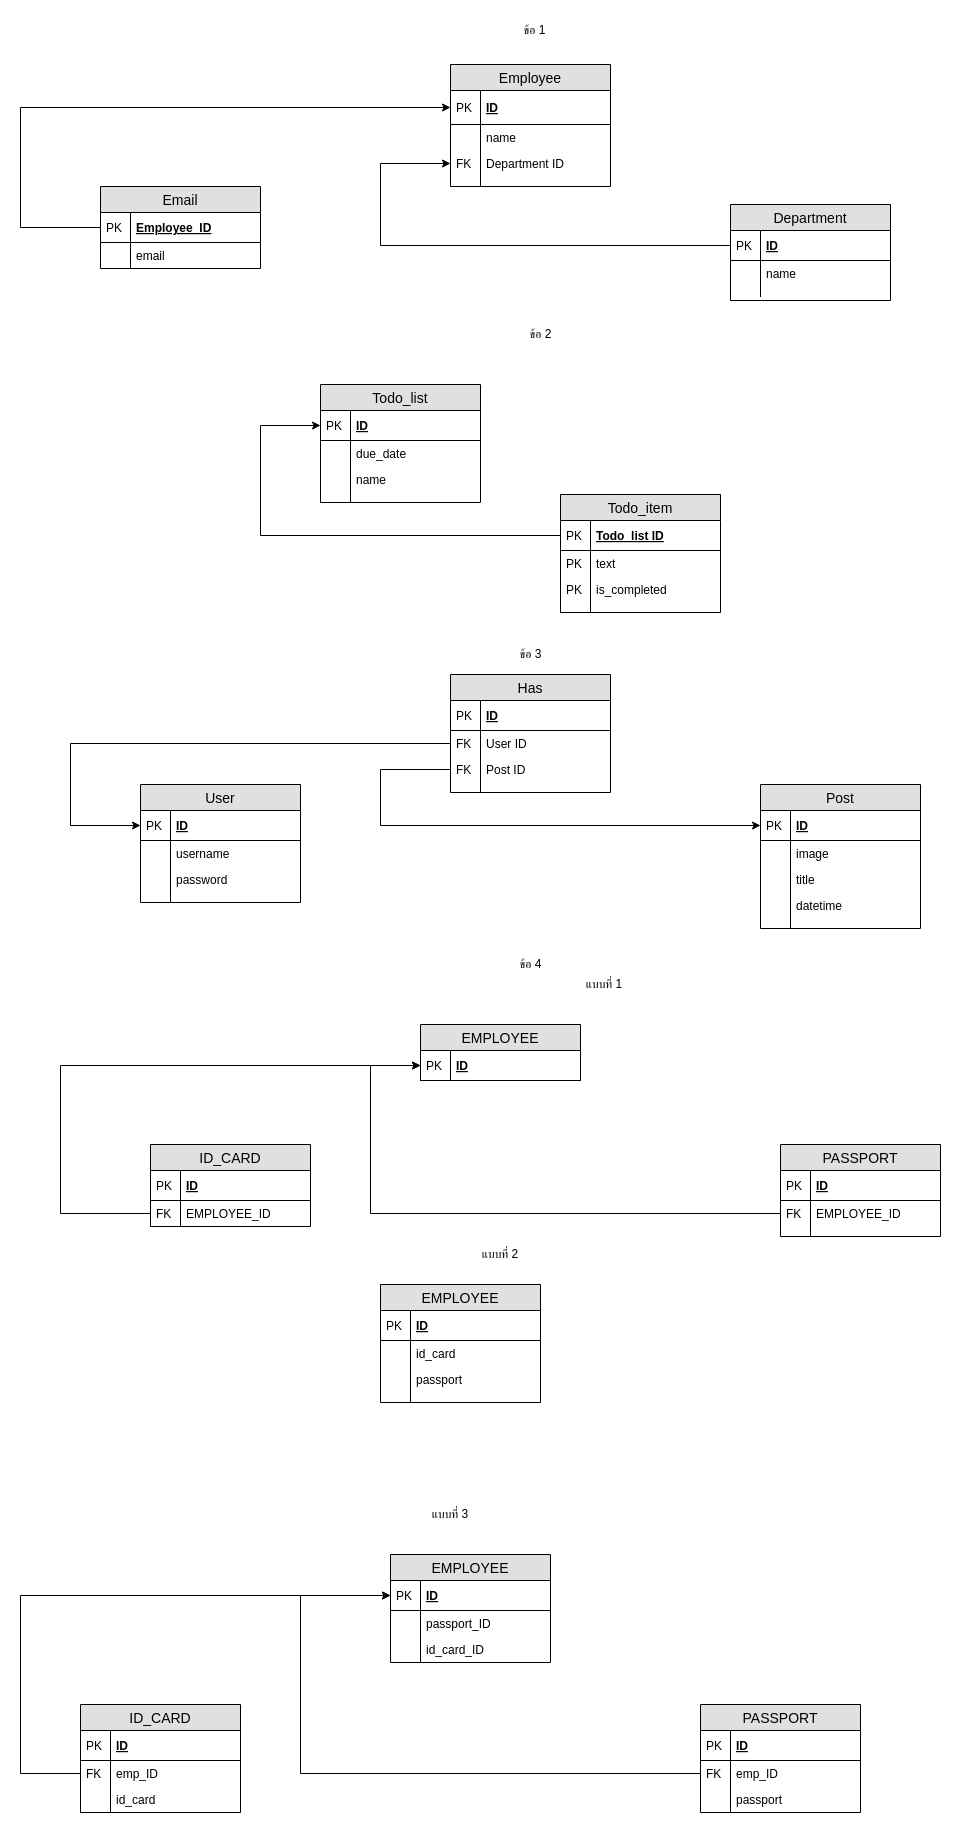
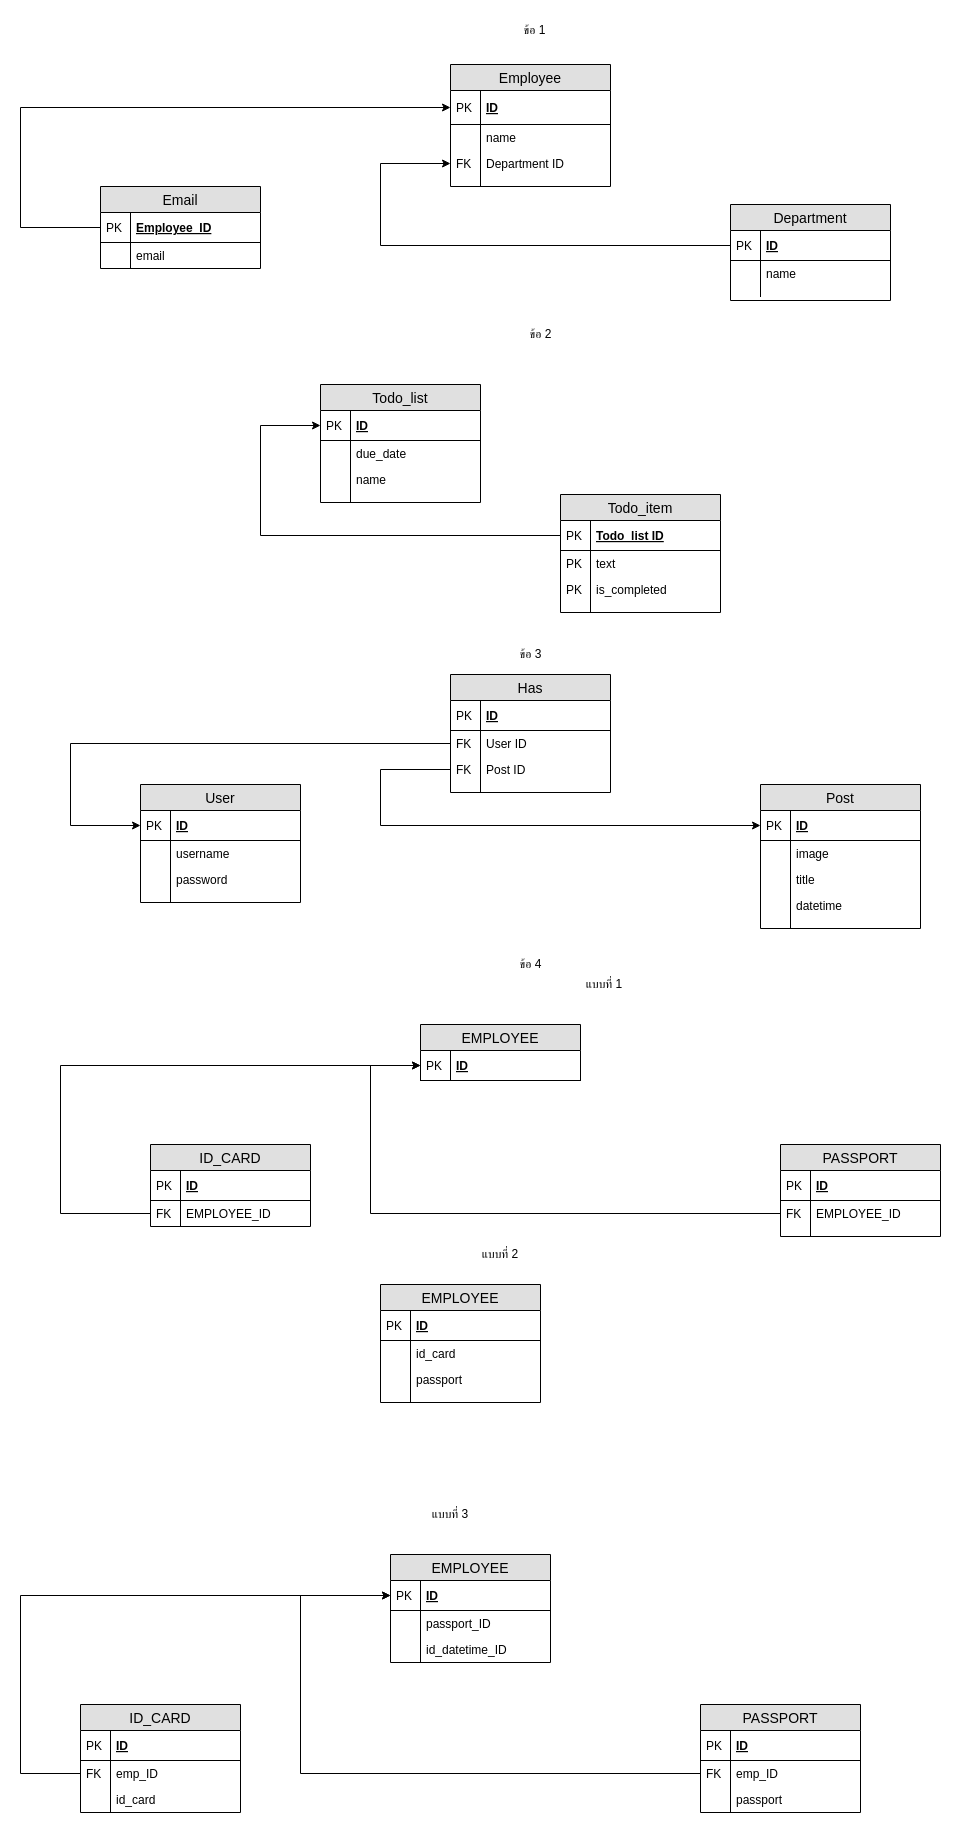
(458, 1650) -> (470, 1650)
